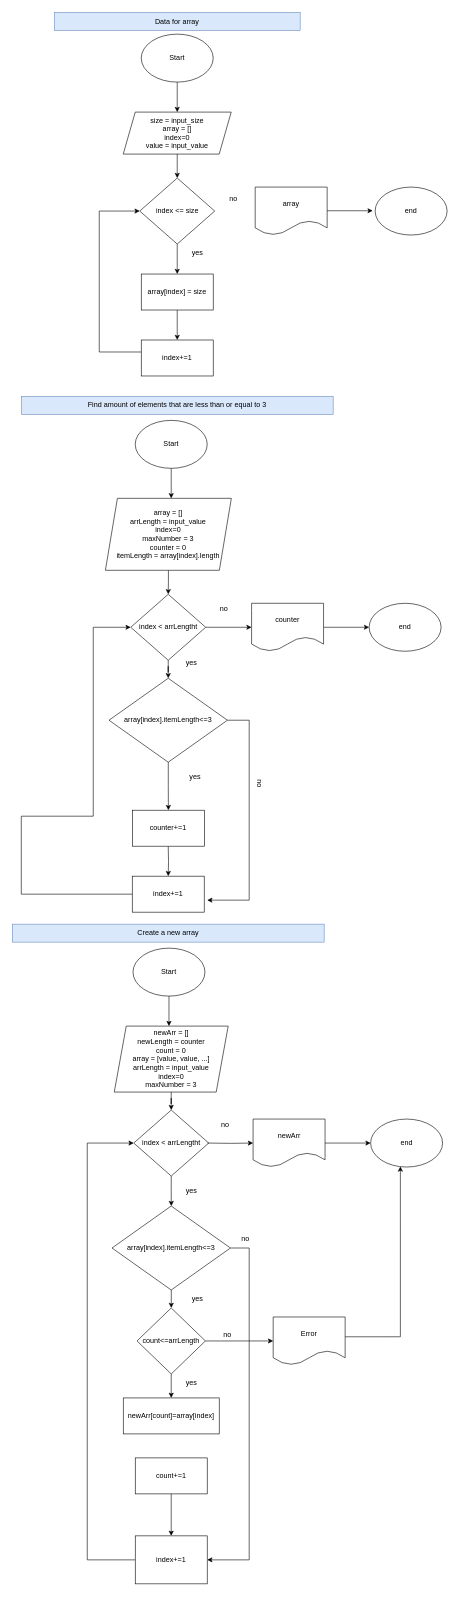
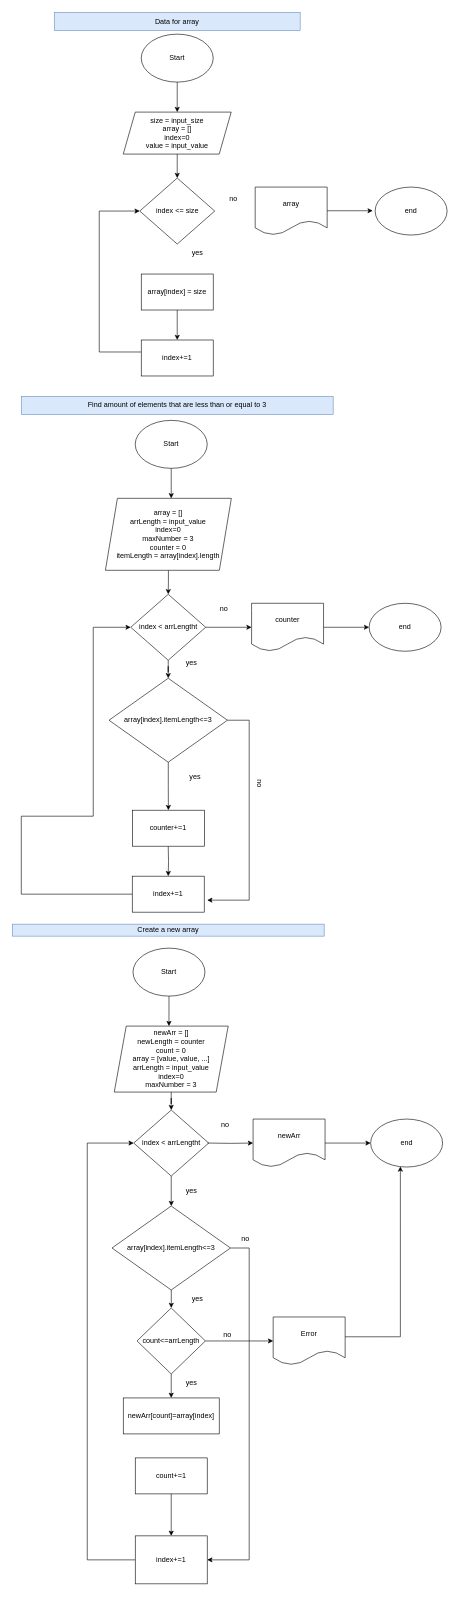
(177, 268) -> none
(168, 933) -> (168, 930)
